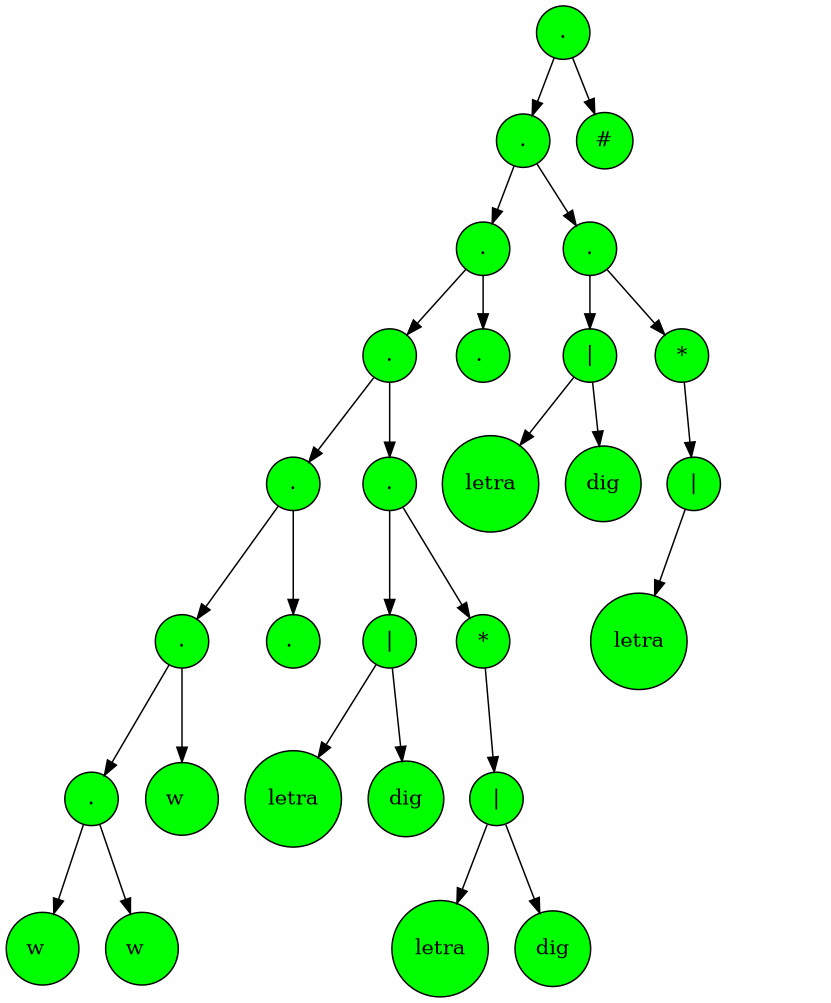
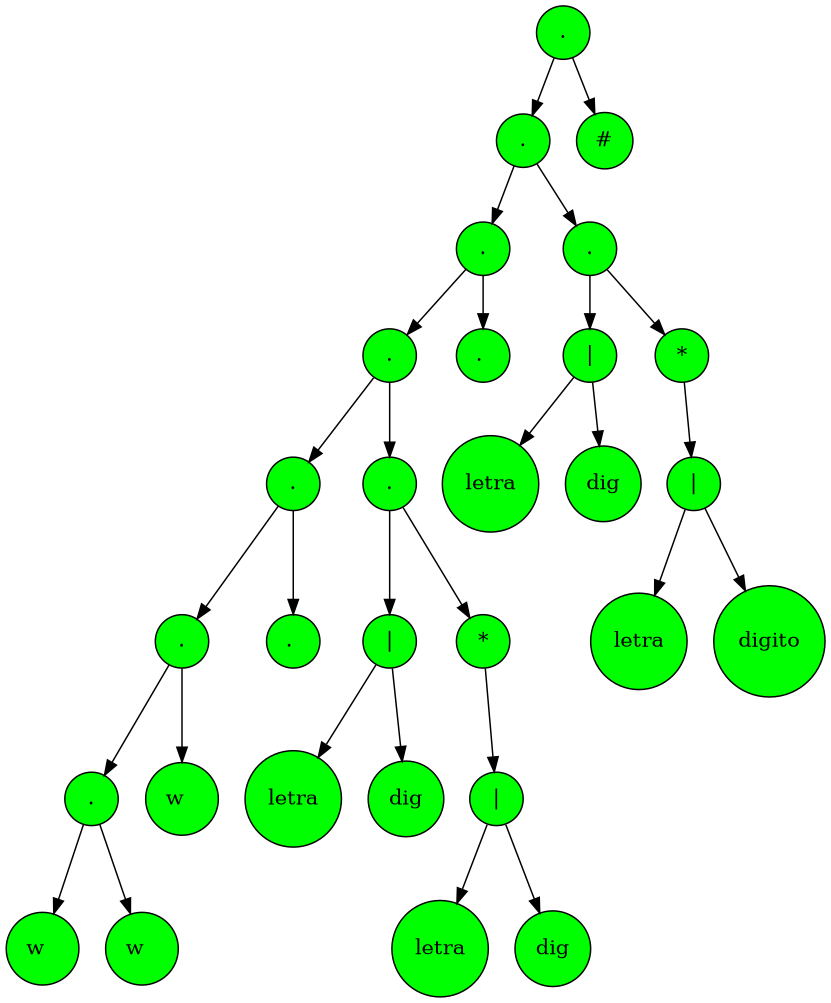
none -> (769, 641)
